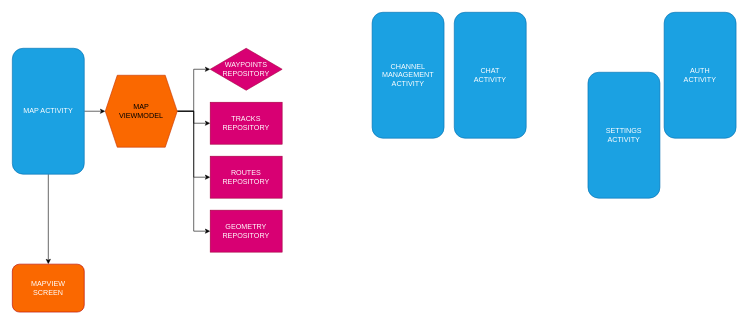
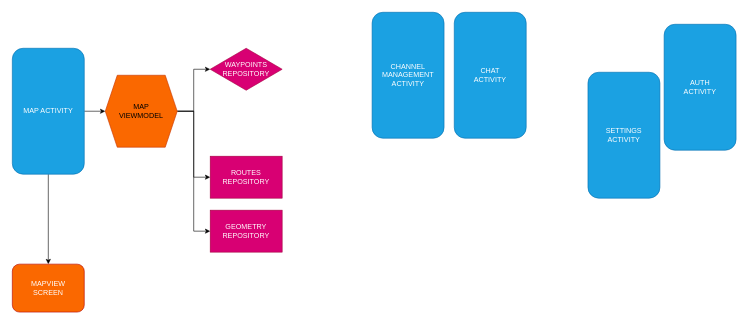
(701, 75) -> (701, 87)
(204, 123) -> none
(246, 123) -> none
